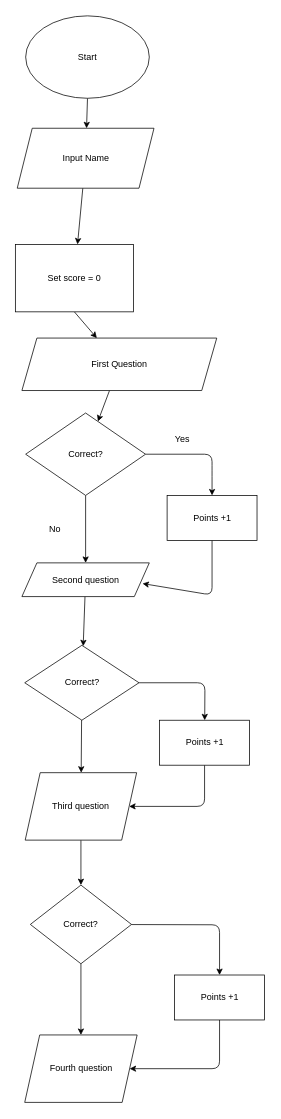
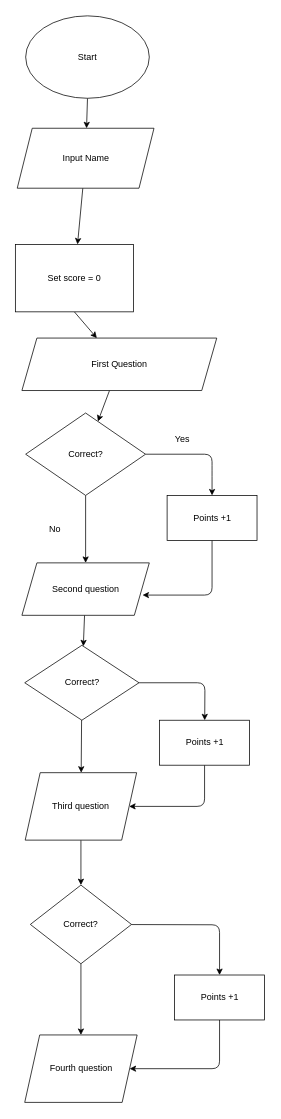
(86, 580) -> (86, 589)
